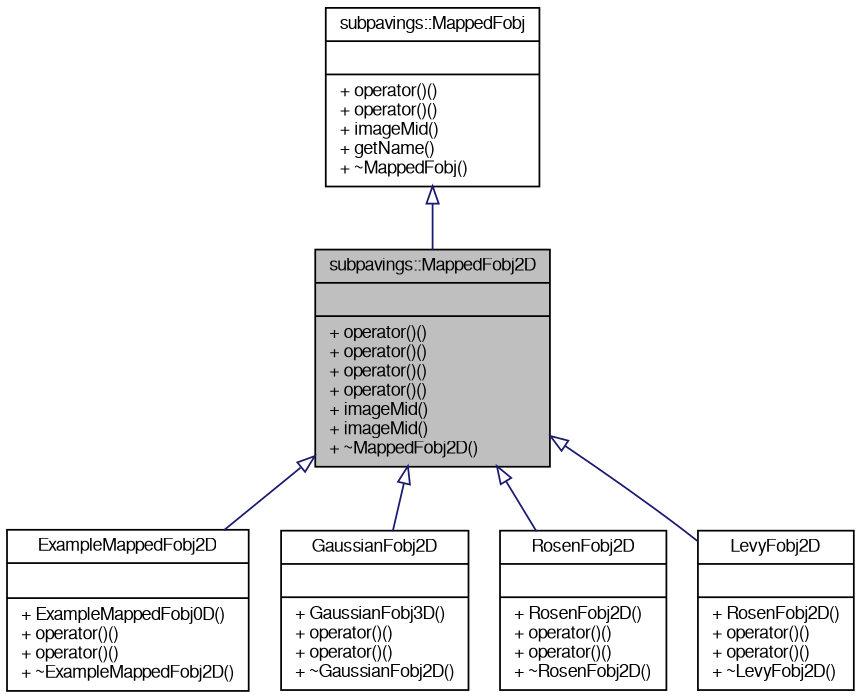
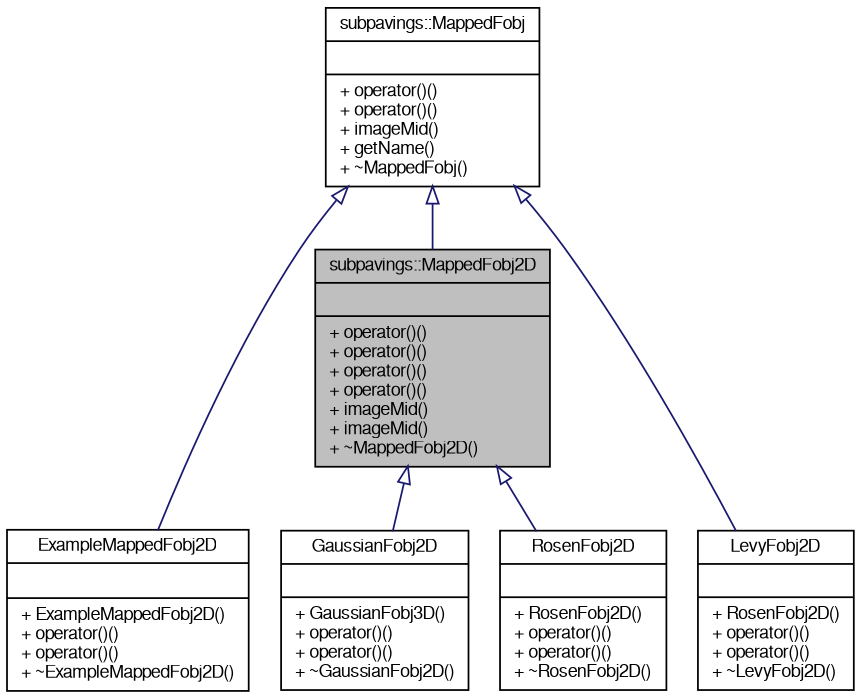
(632, 492) -> (639, 360)
(262, 499) -> (236, 359)
(123, 615) -> (123, 615)
